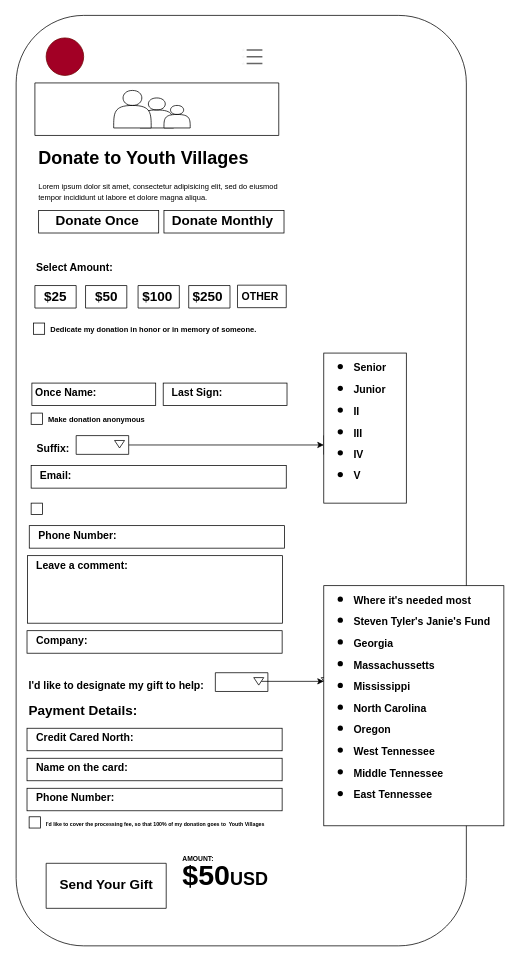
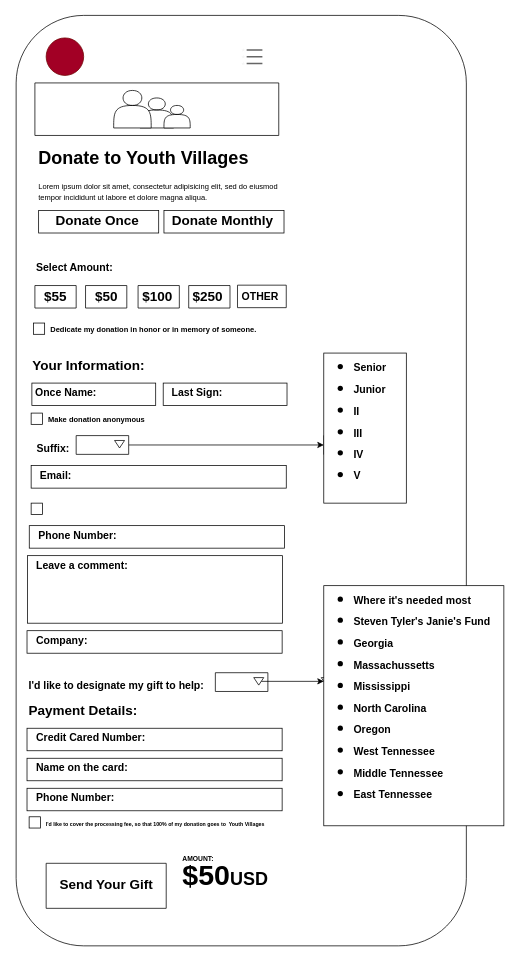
(56, 295) -> (56, 295)
none -> (106, 364)
(123, 735) -> (128, 735)
